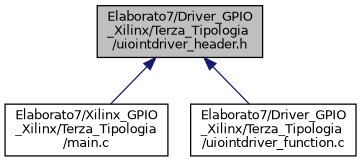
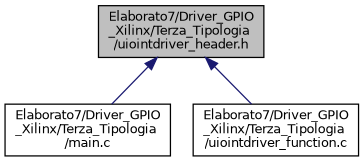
(86, 130) -> (88, 130)
